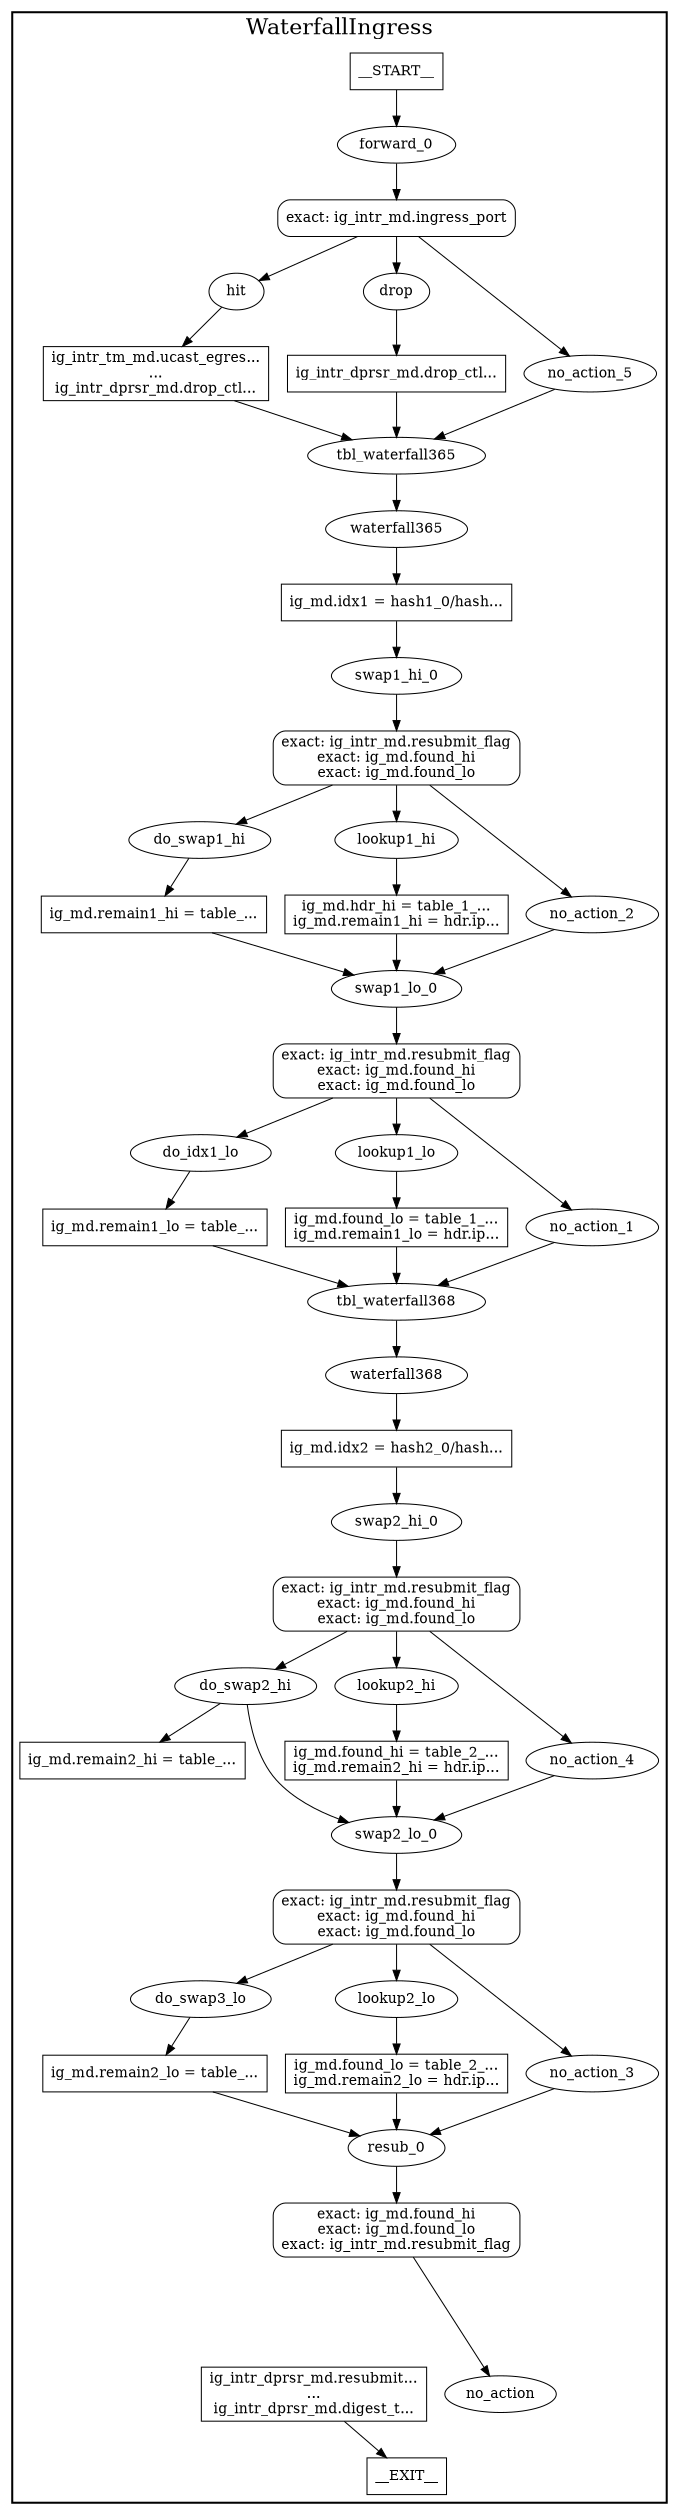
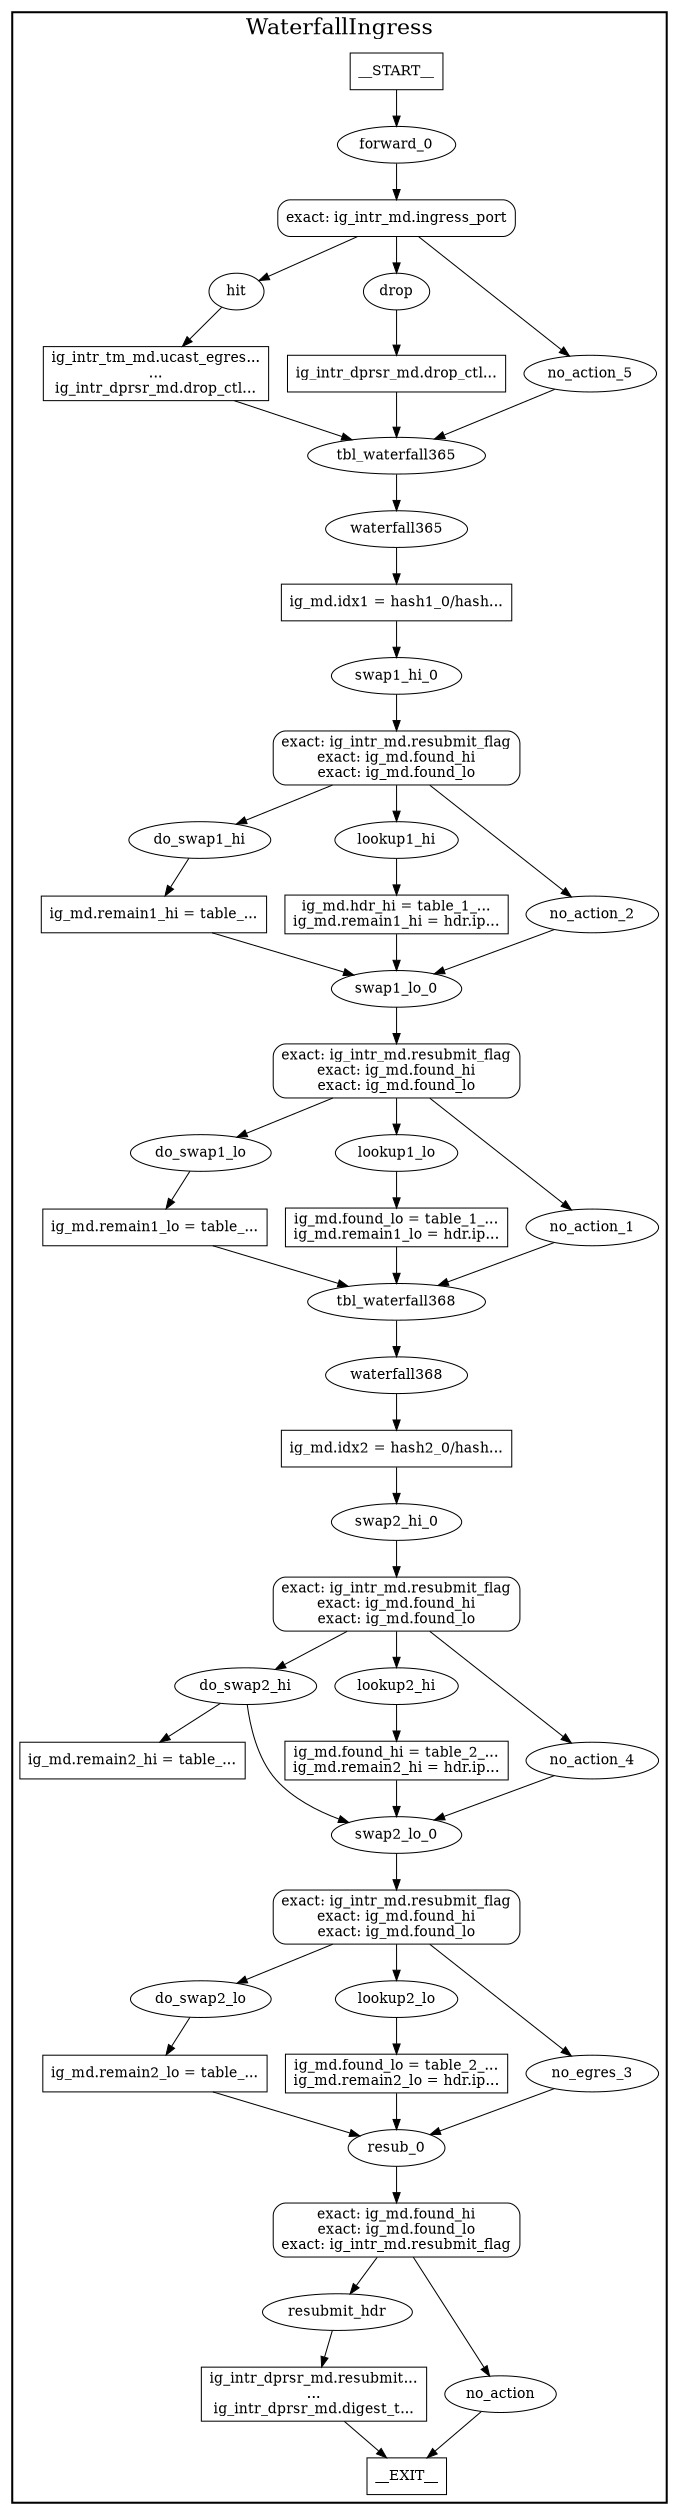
(201, 1153) -> (201, 1153)
(201, 1999) -> (201, 1999)
(592, 2074) -> (592, 2074)
none -> (337, 2312)
none -> (458, 2431)
